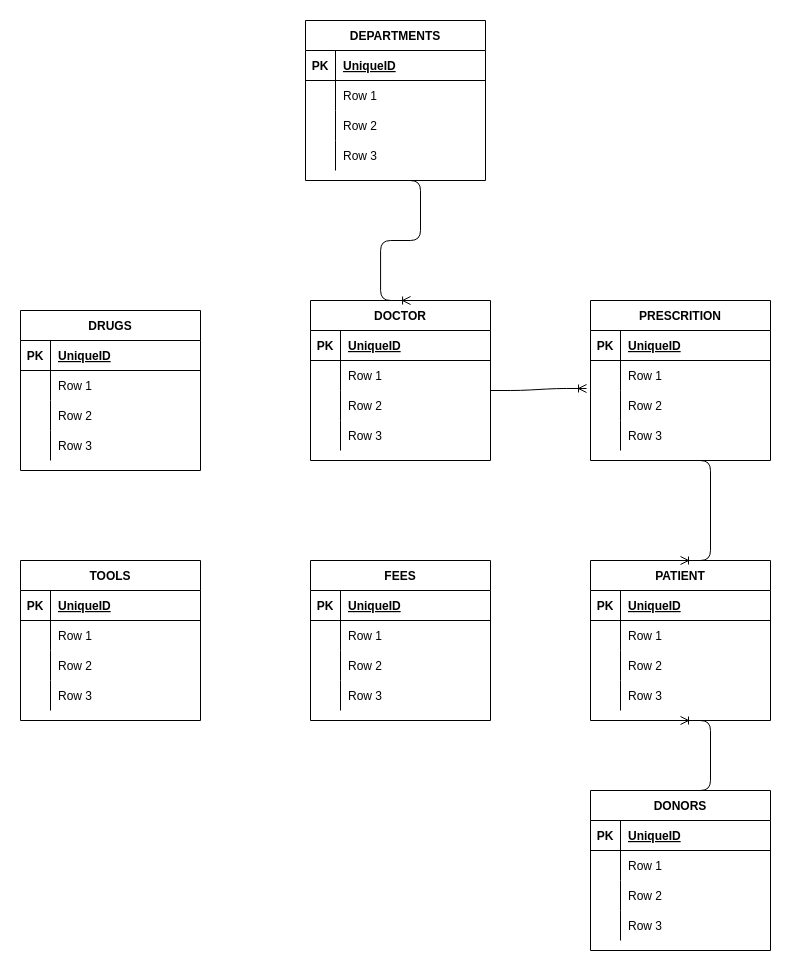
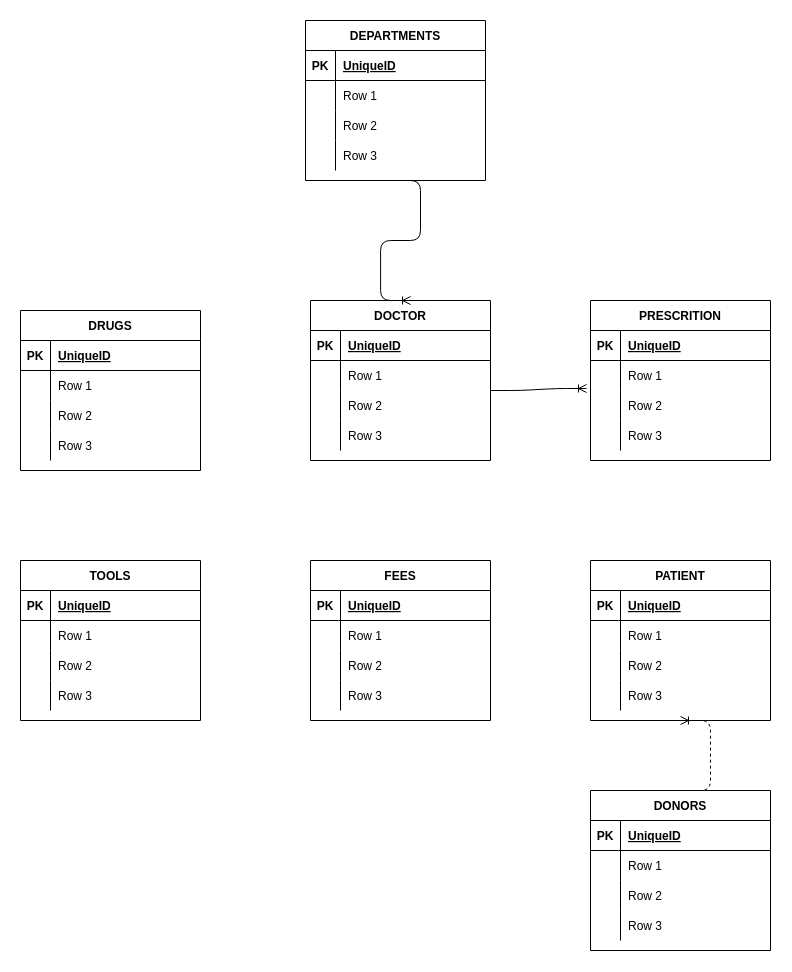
(711, 512) -> none
(711, 757) -> (711, 757)
